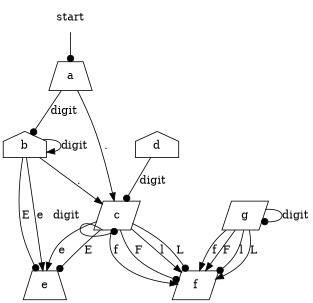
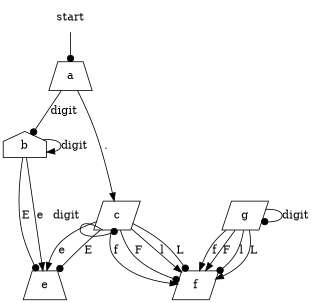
(157, 146) -> none
(68, 178) -> none
